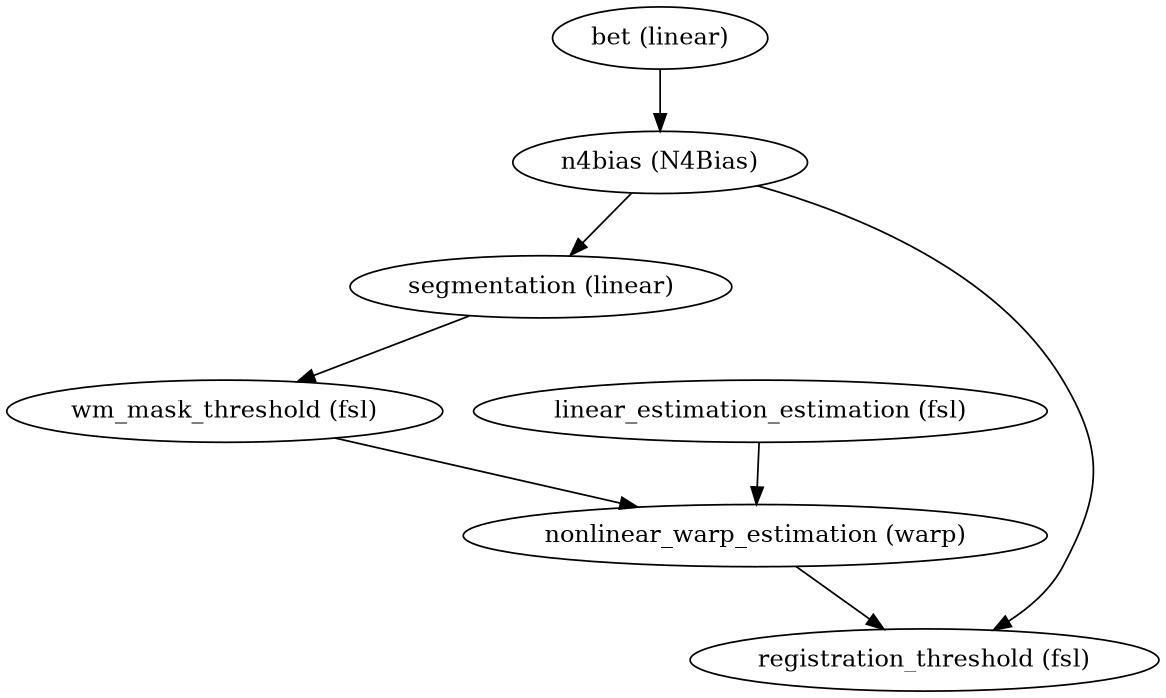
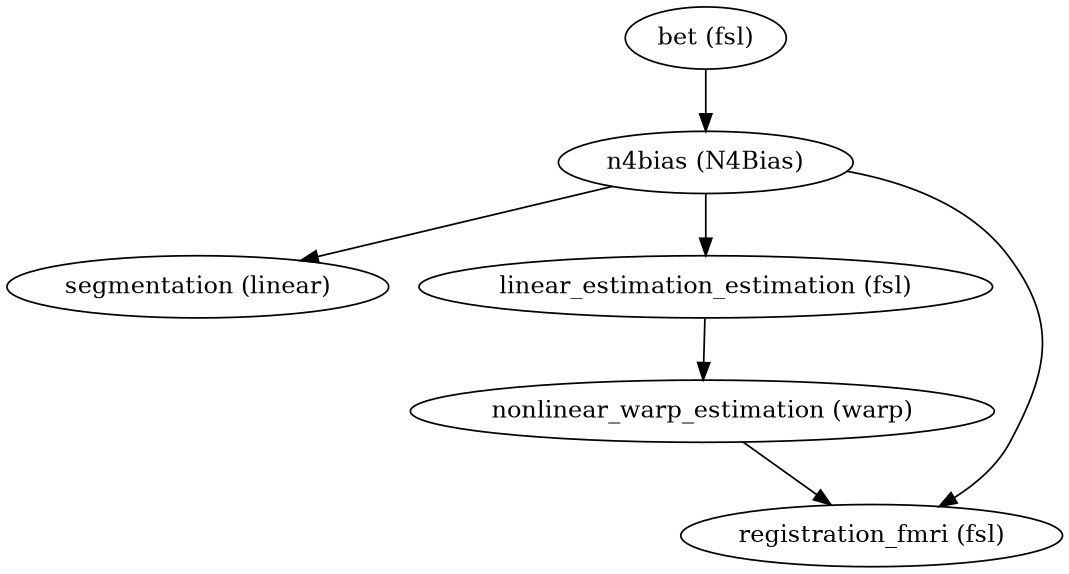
(660, 38) -> (706, 38)
none -> (706, 216)
(225, 411) -> none
(925, 660) -> (872, 536)
